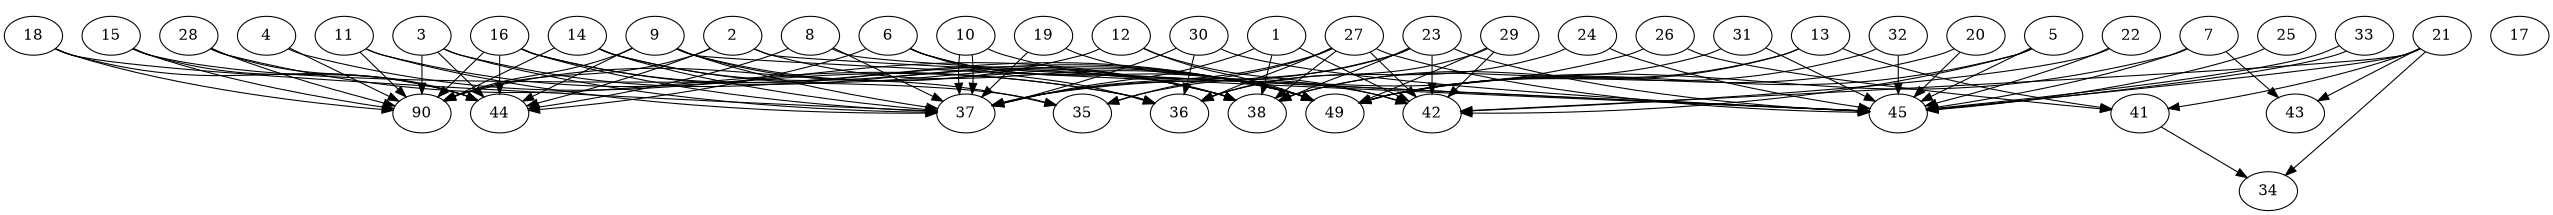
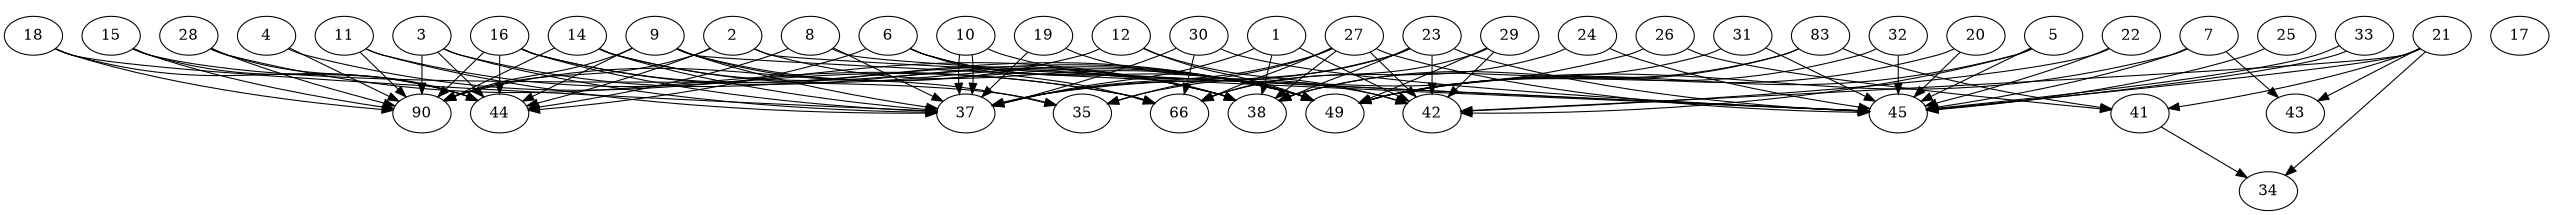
(1821, 36) -> (1821, 36)
(1180, 113) -> (1180, 113)
